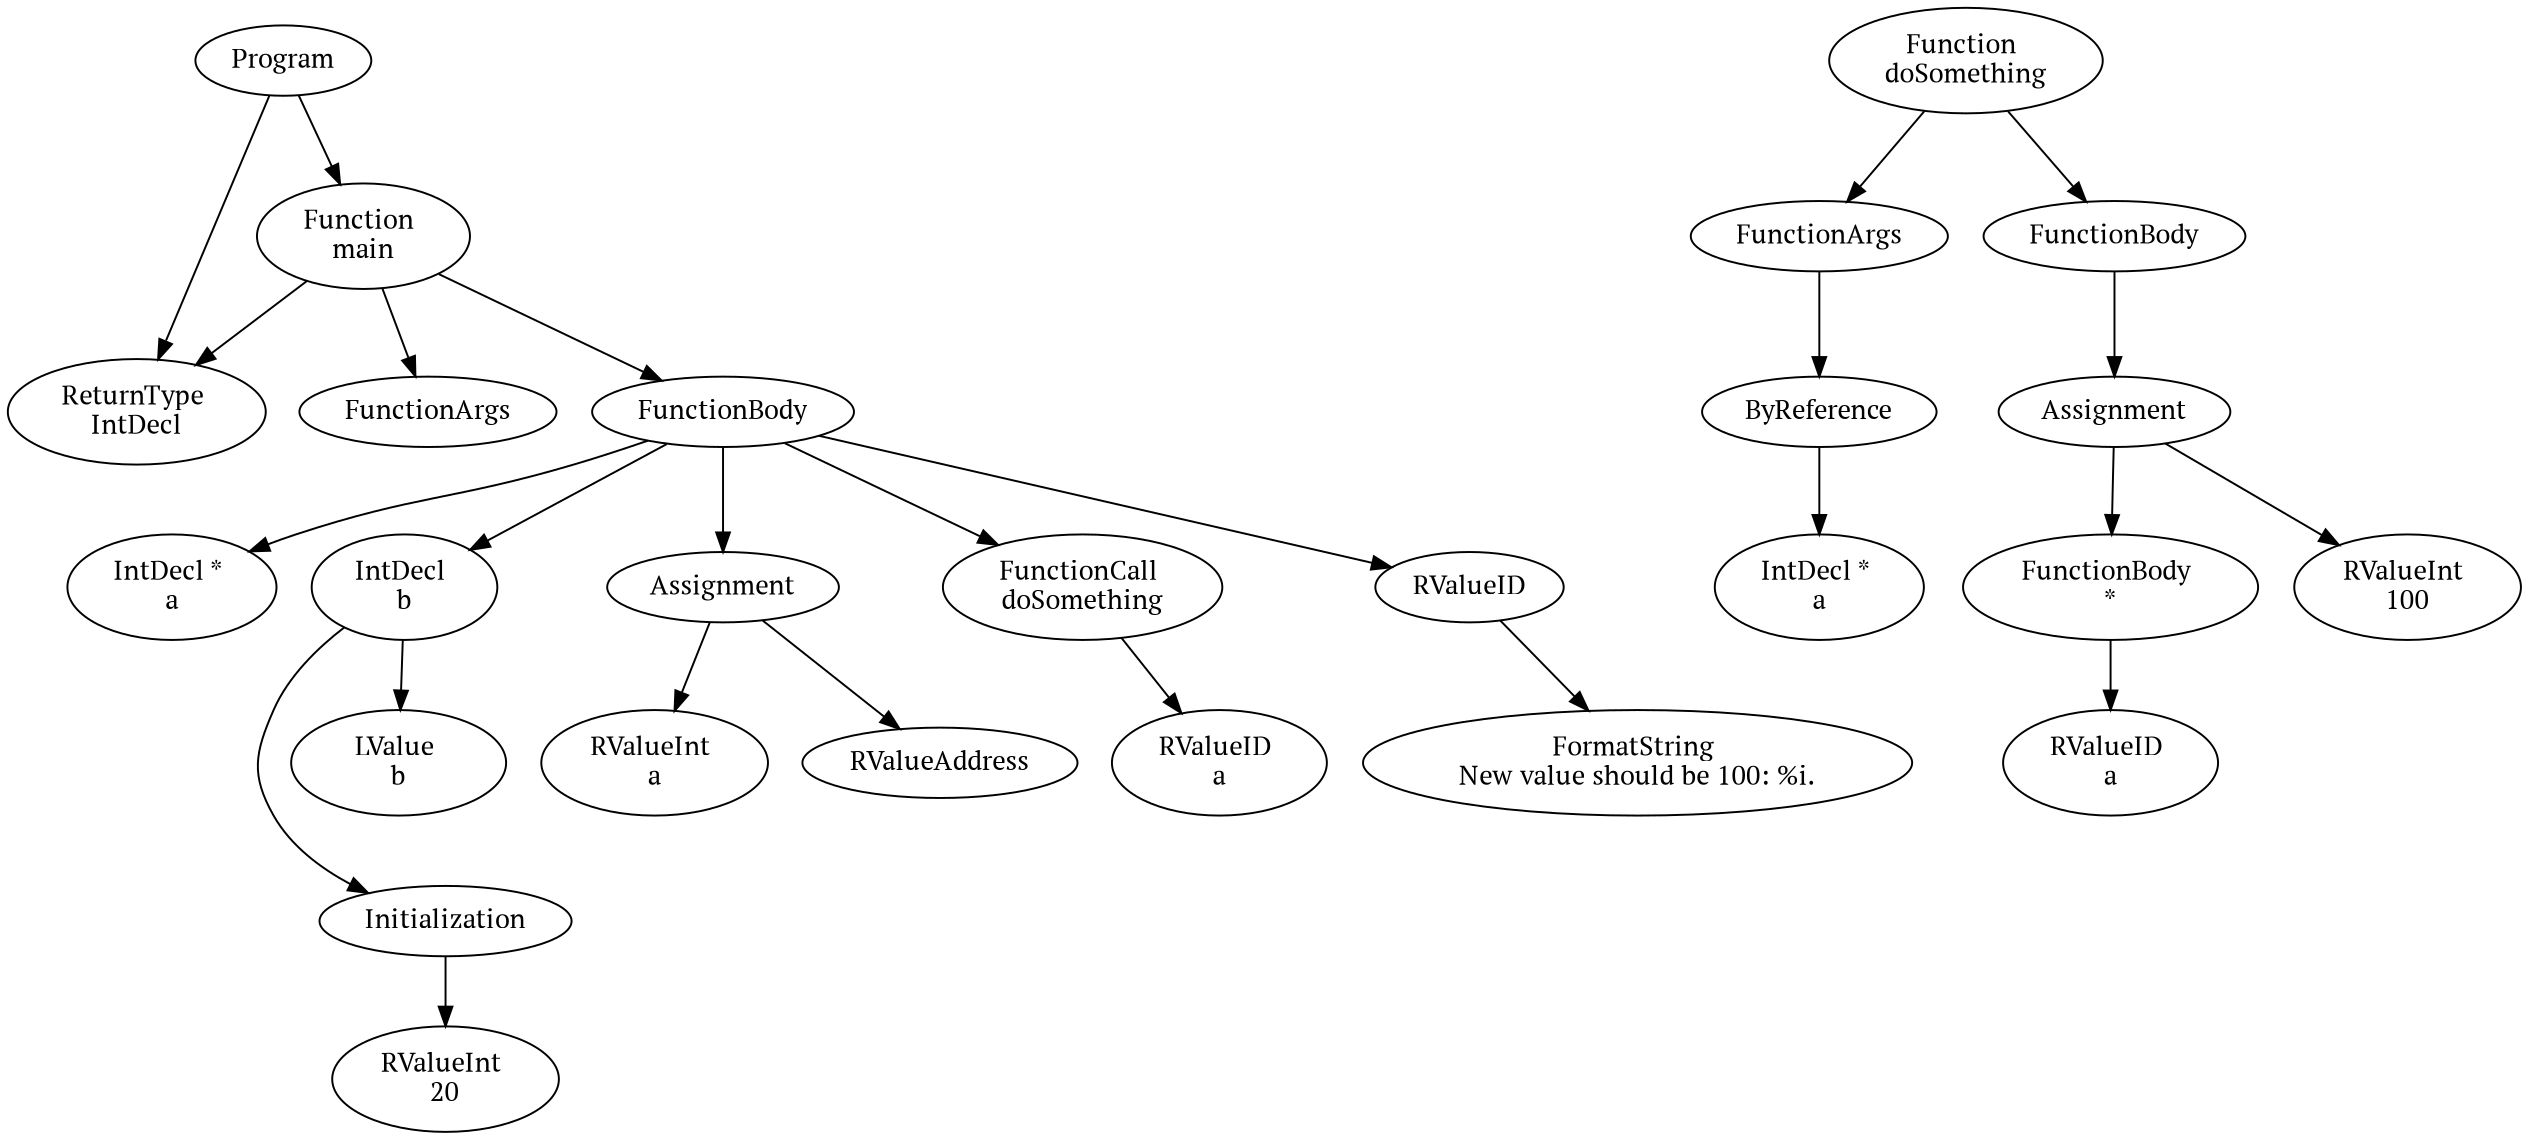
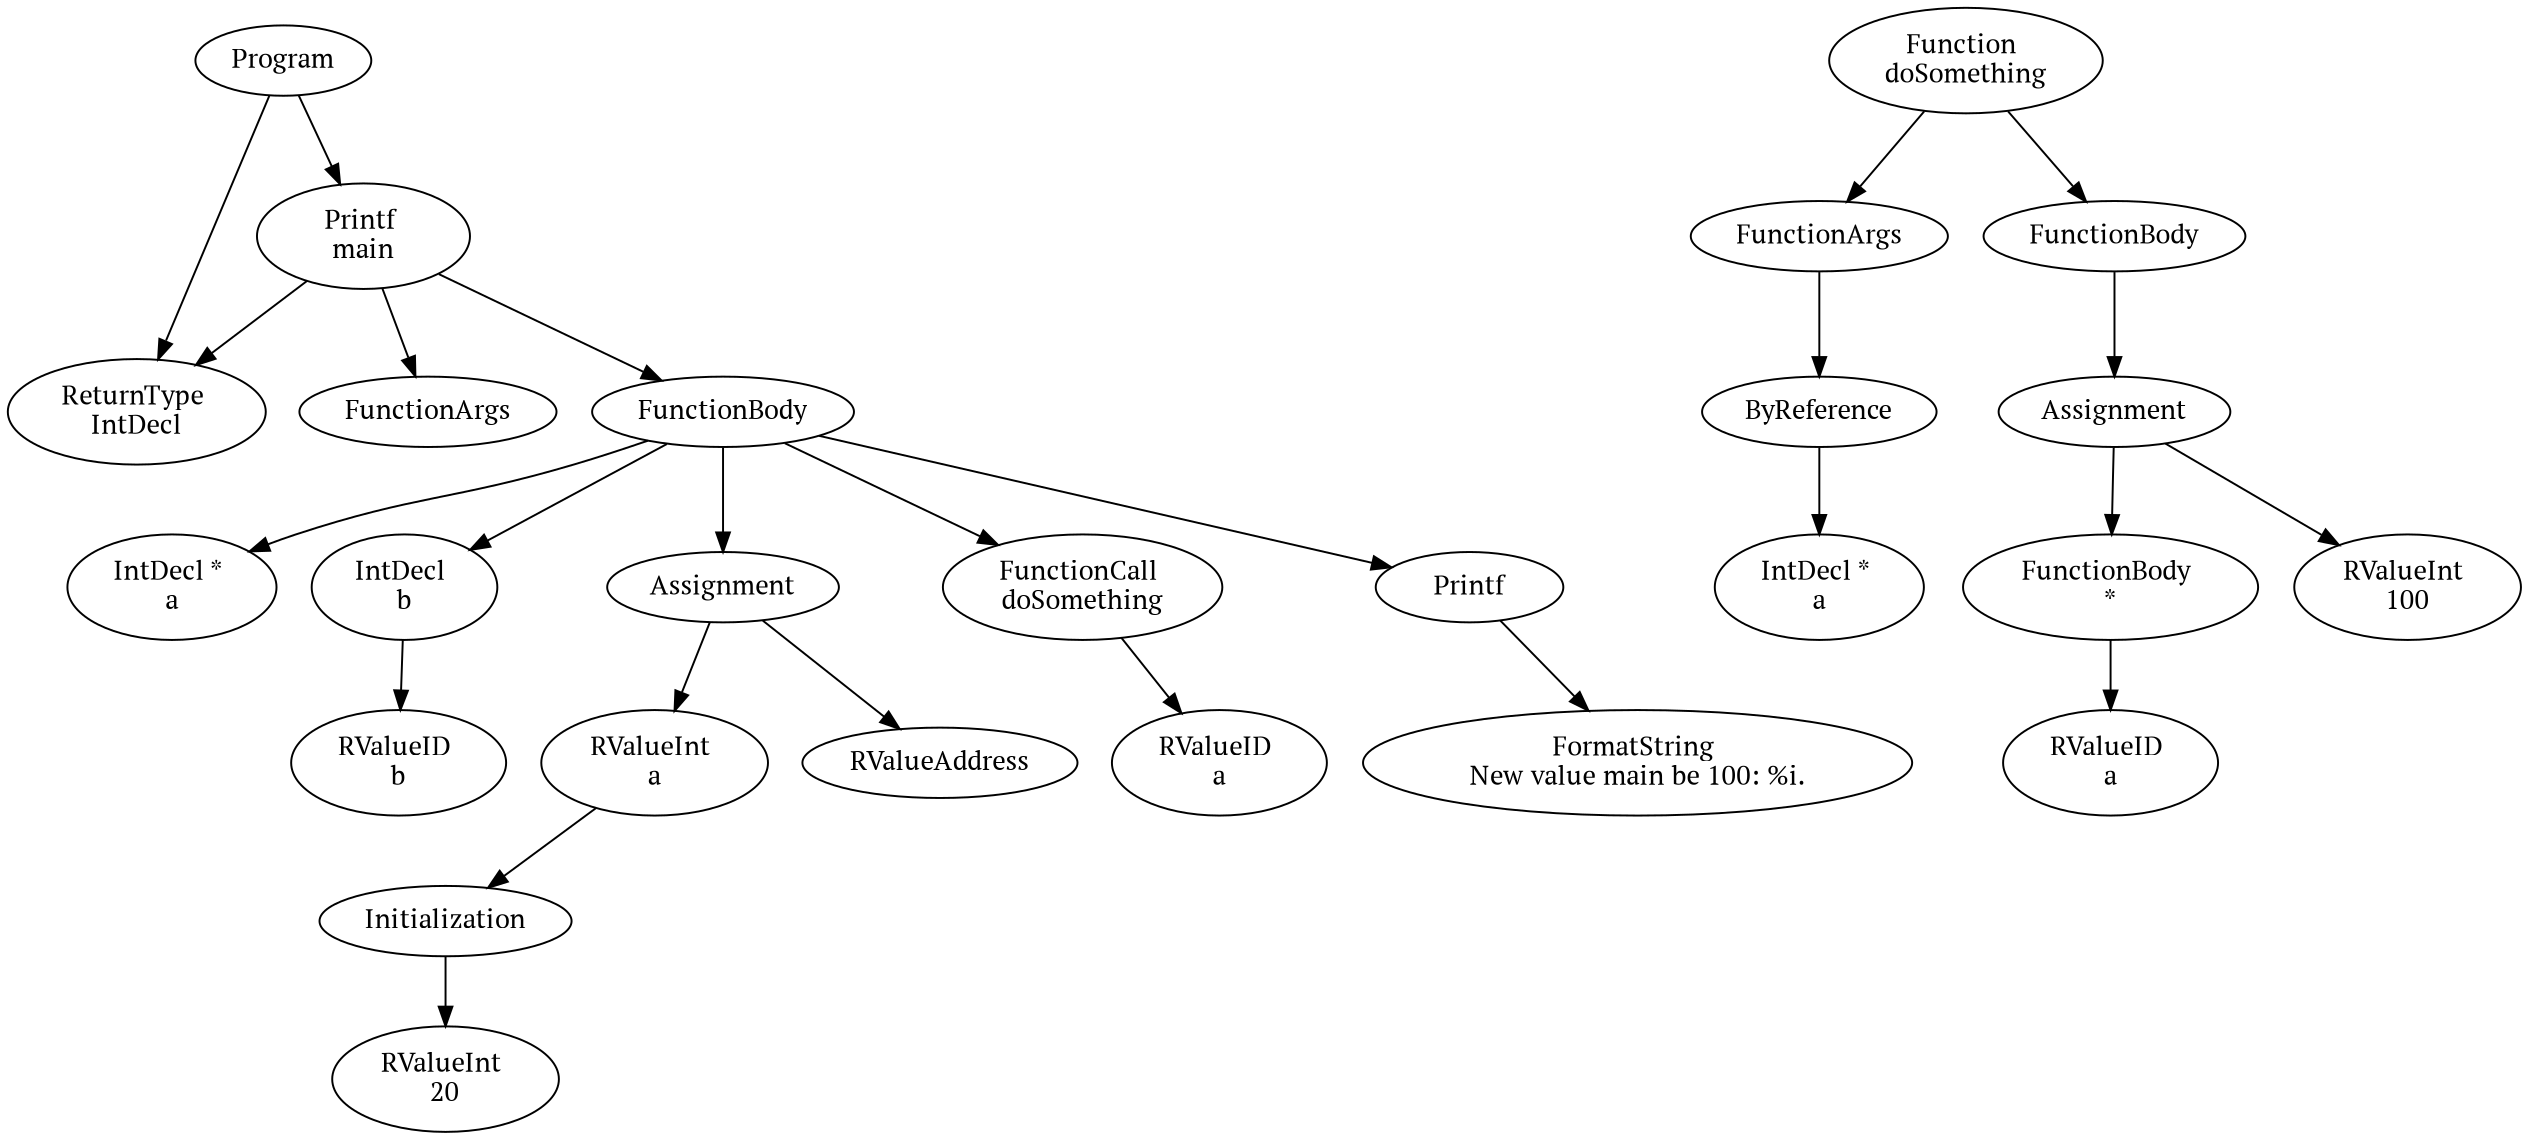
(363, 236) -> (363, 236)
(1470, 587) -> (1470, 587)
(258, 760) -> (550, 842)
(399, 763) -> (399, 763)
(1638, 763) -> (1638, 763)
